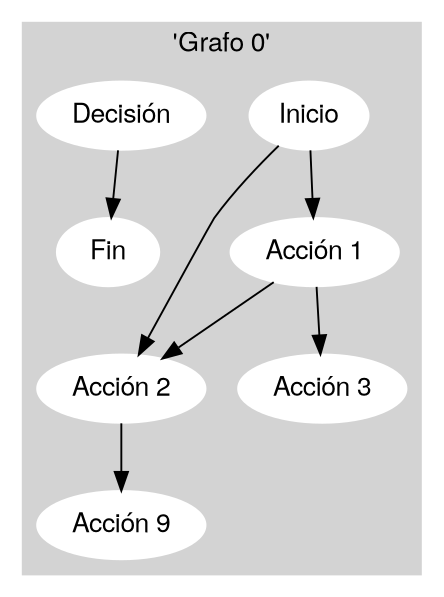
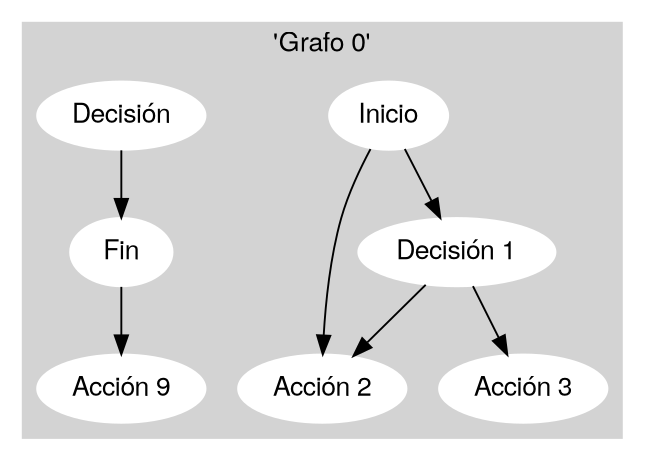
(315, 252) -> (457, 252)
(121, 448) -> (121, 311)
